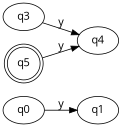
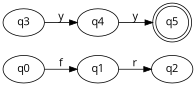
(57, 53) -> (132, 23)
none -> (172, 69)
(61, 104) -> (61, 63)
